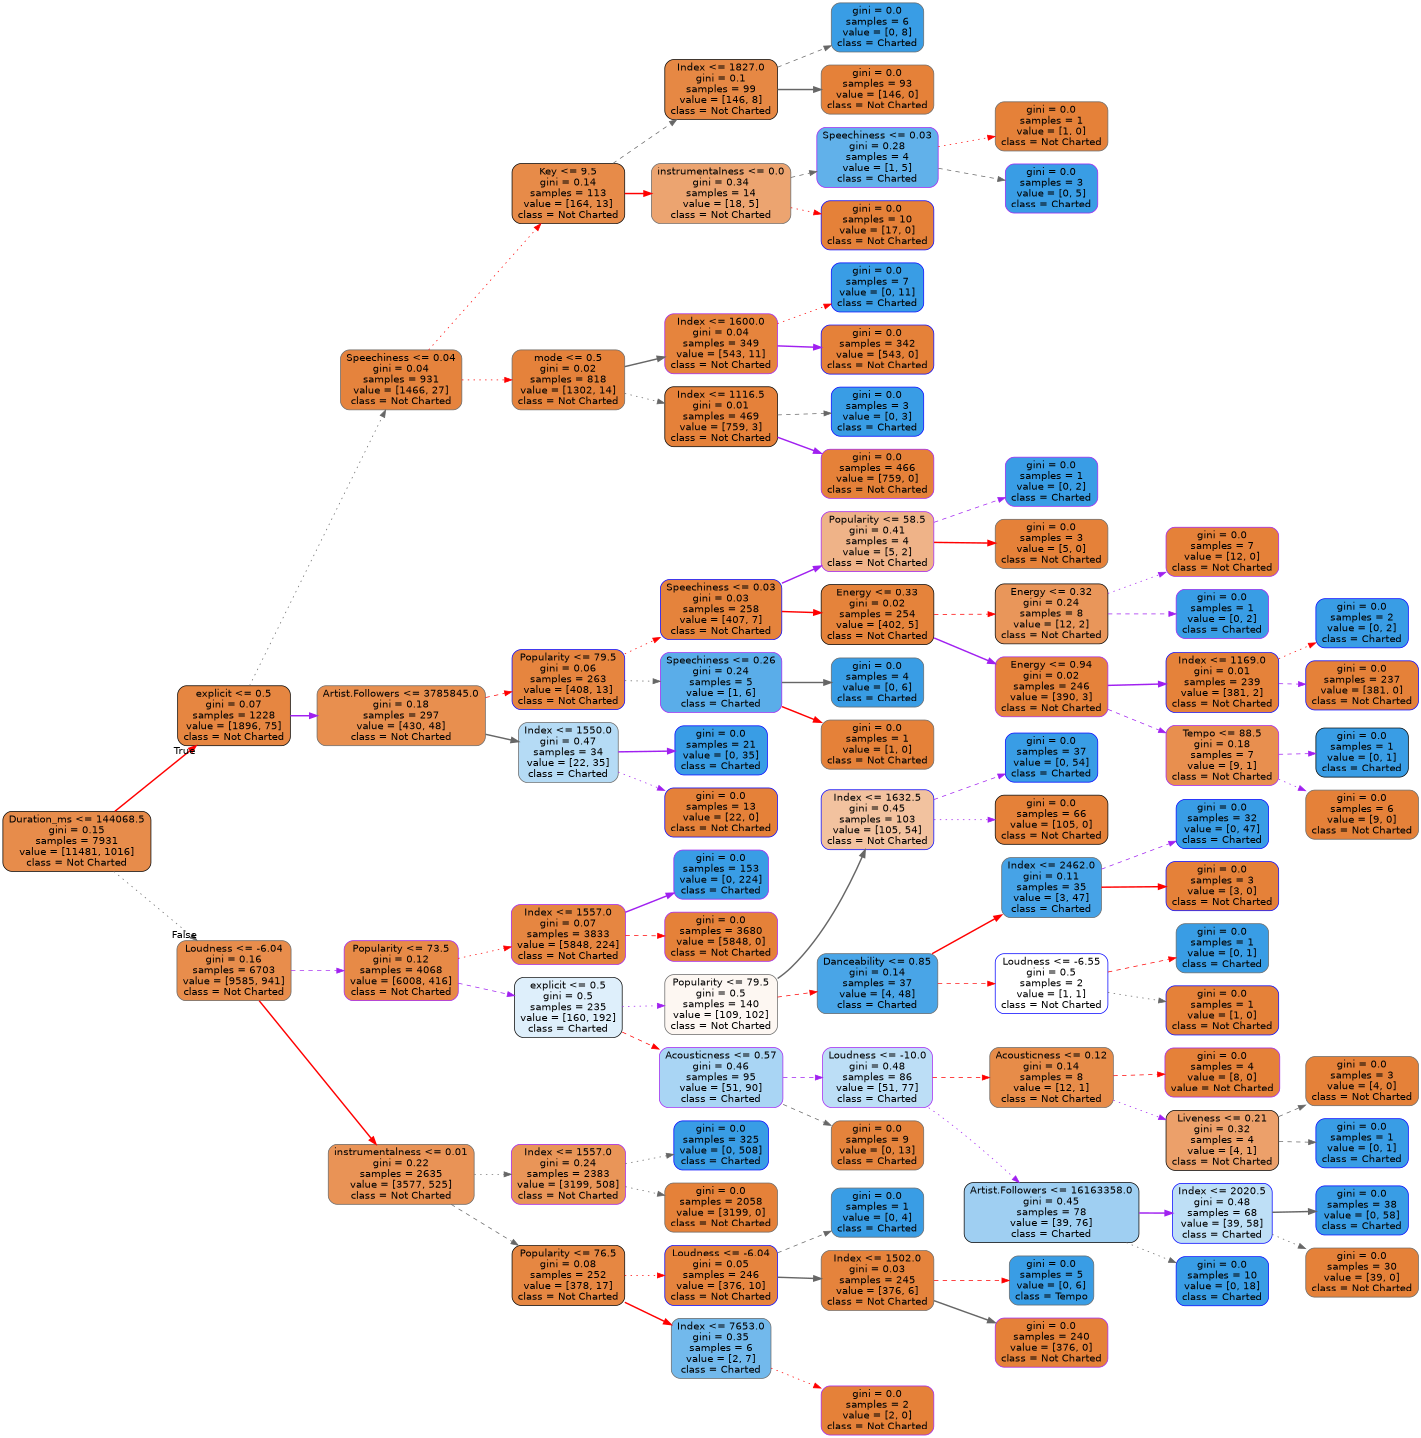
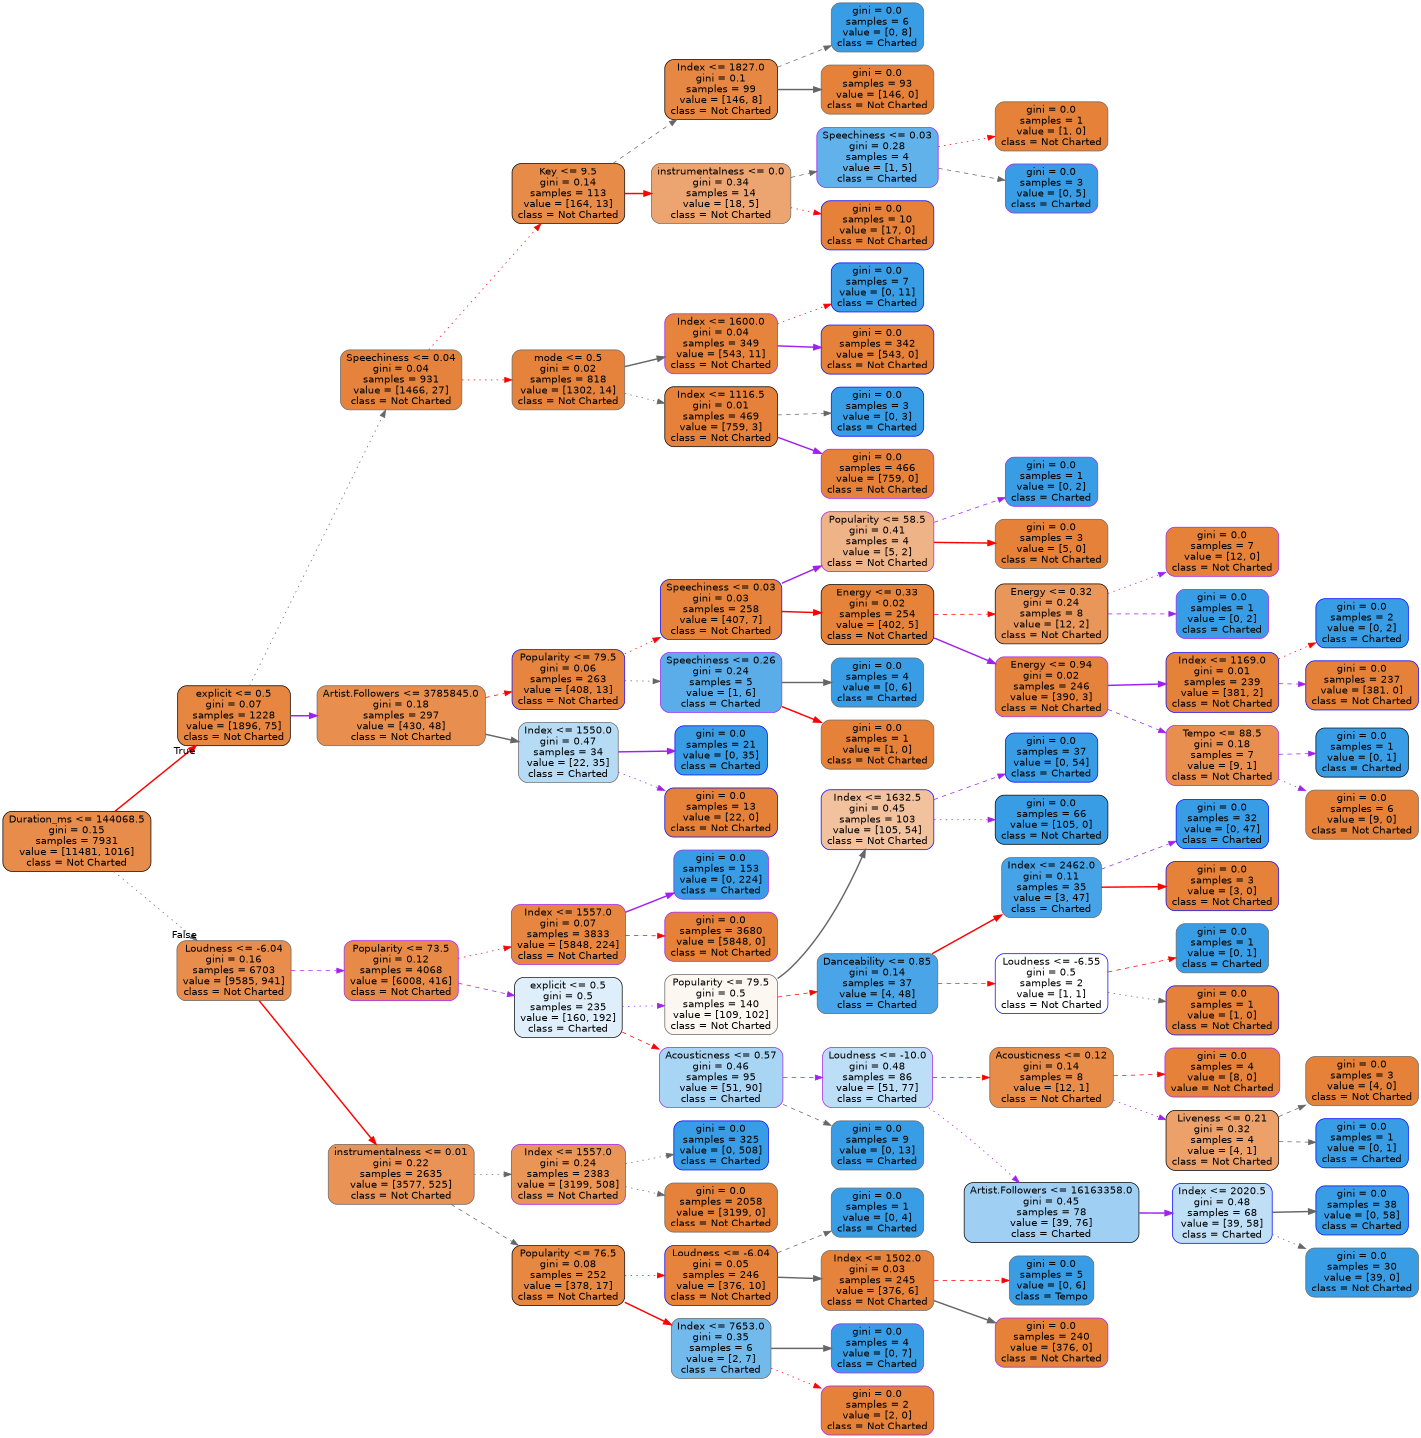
(1052, 820) -> (1052, 820)
(878, 1145) -> (878, 1145)
(1362, 1273) -> (1362, 1273)
(1222, 1281) -> none
none -> (878, 1348)
